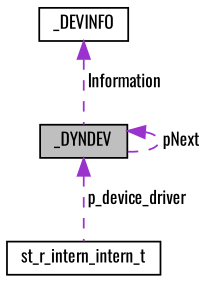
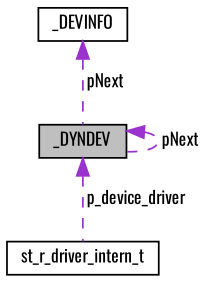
(123, 83) -> (104, 83)
(84, 258) -> (83, 258)
